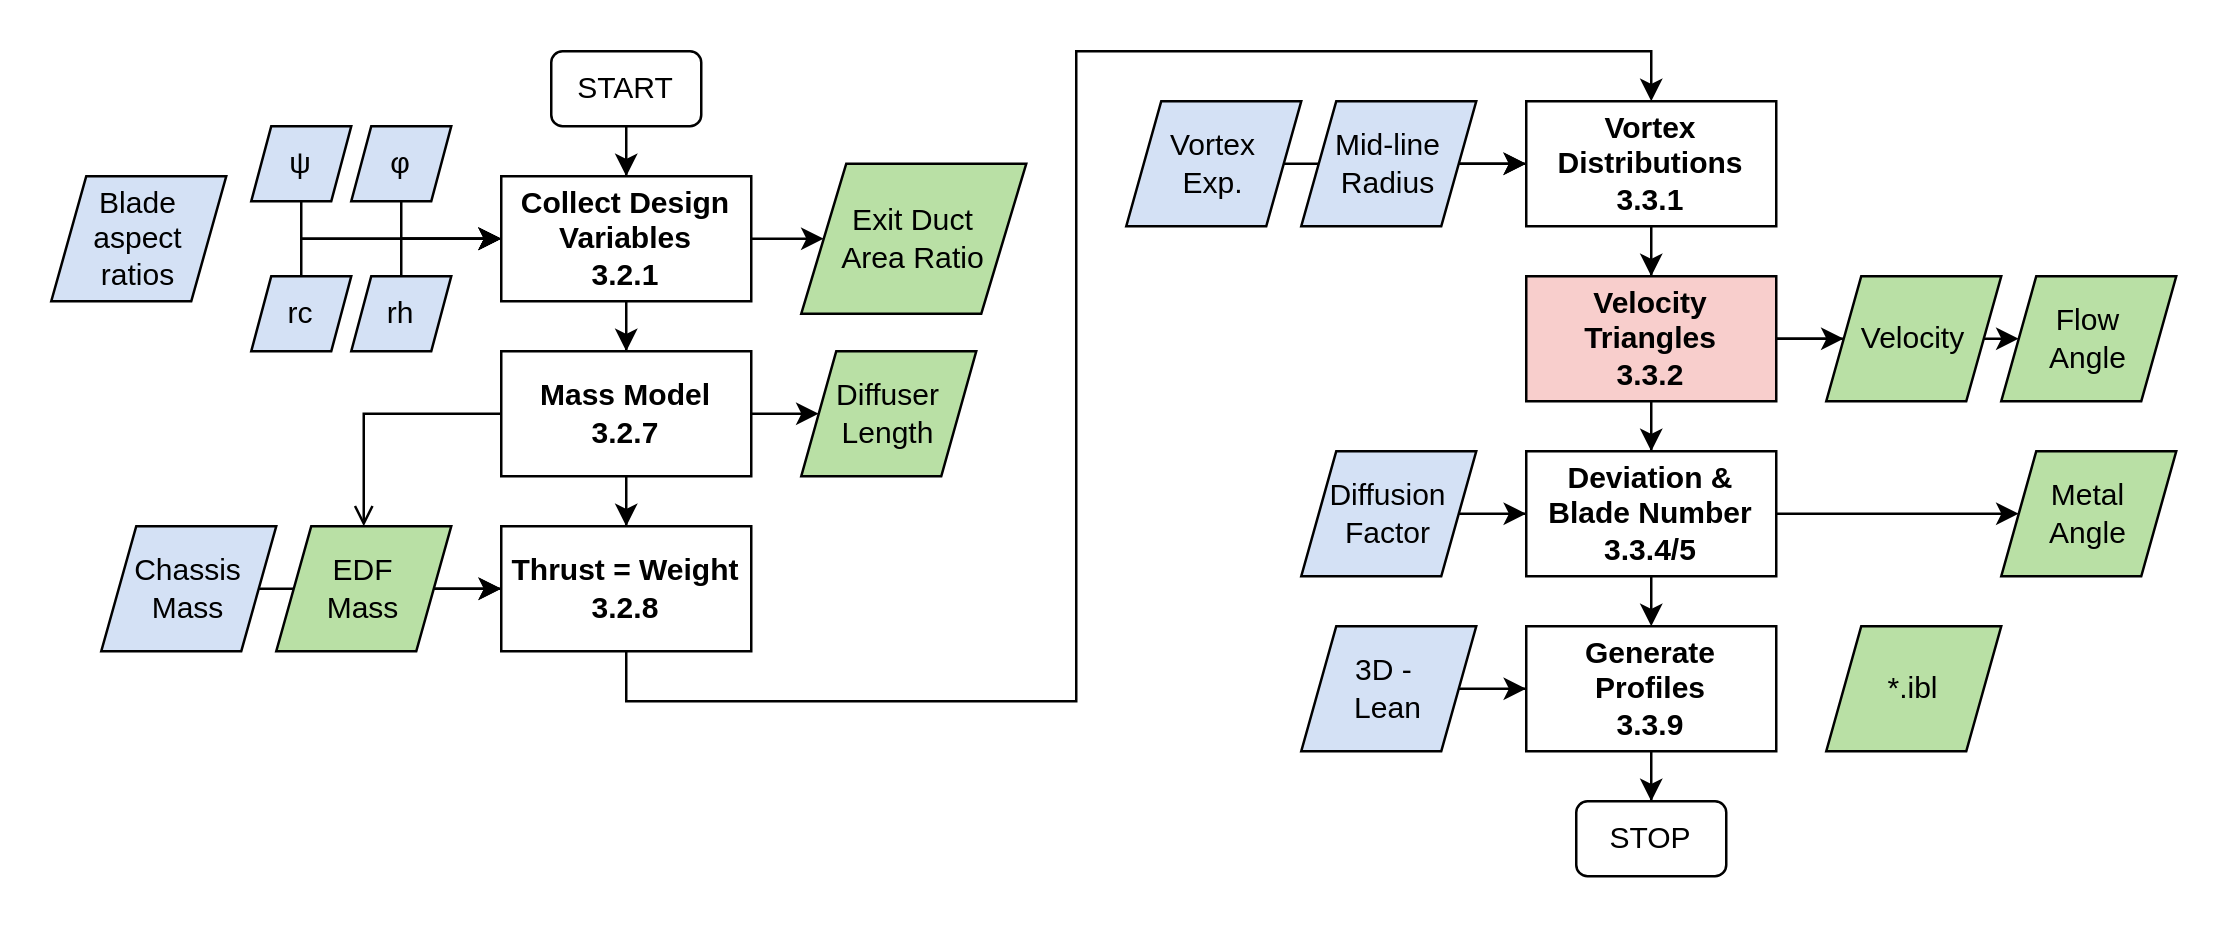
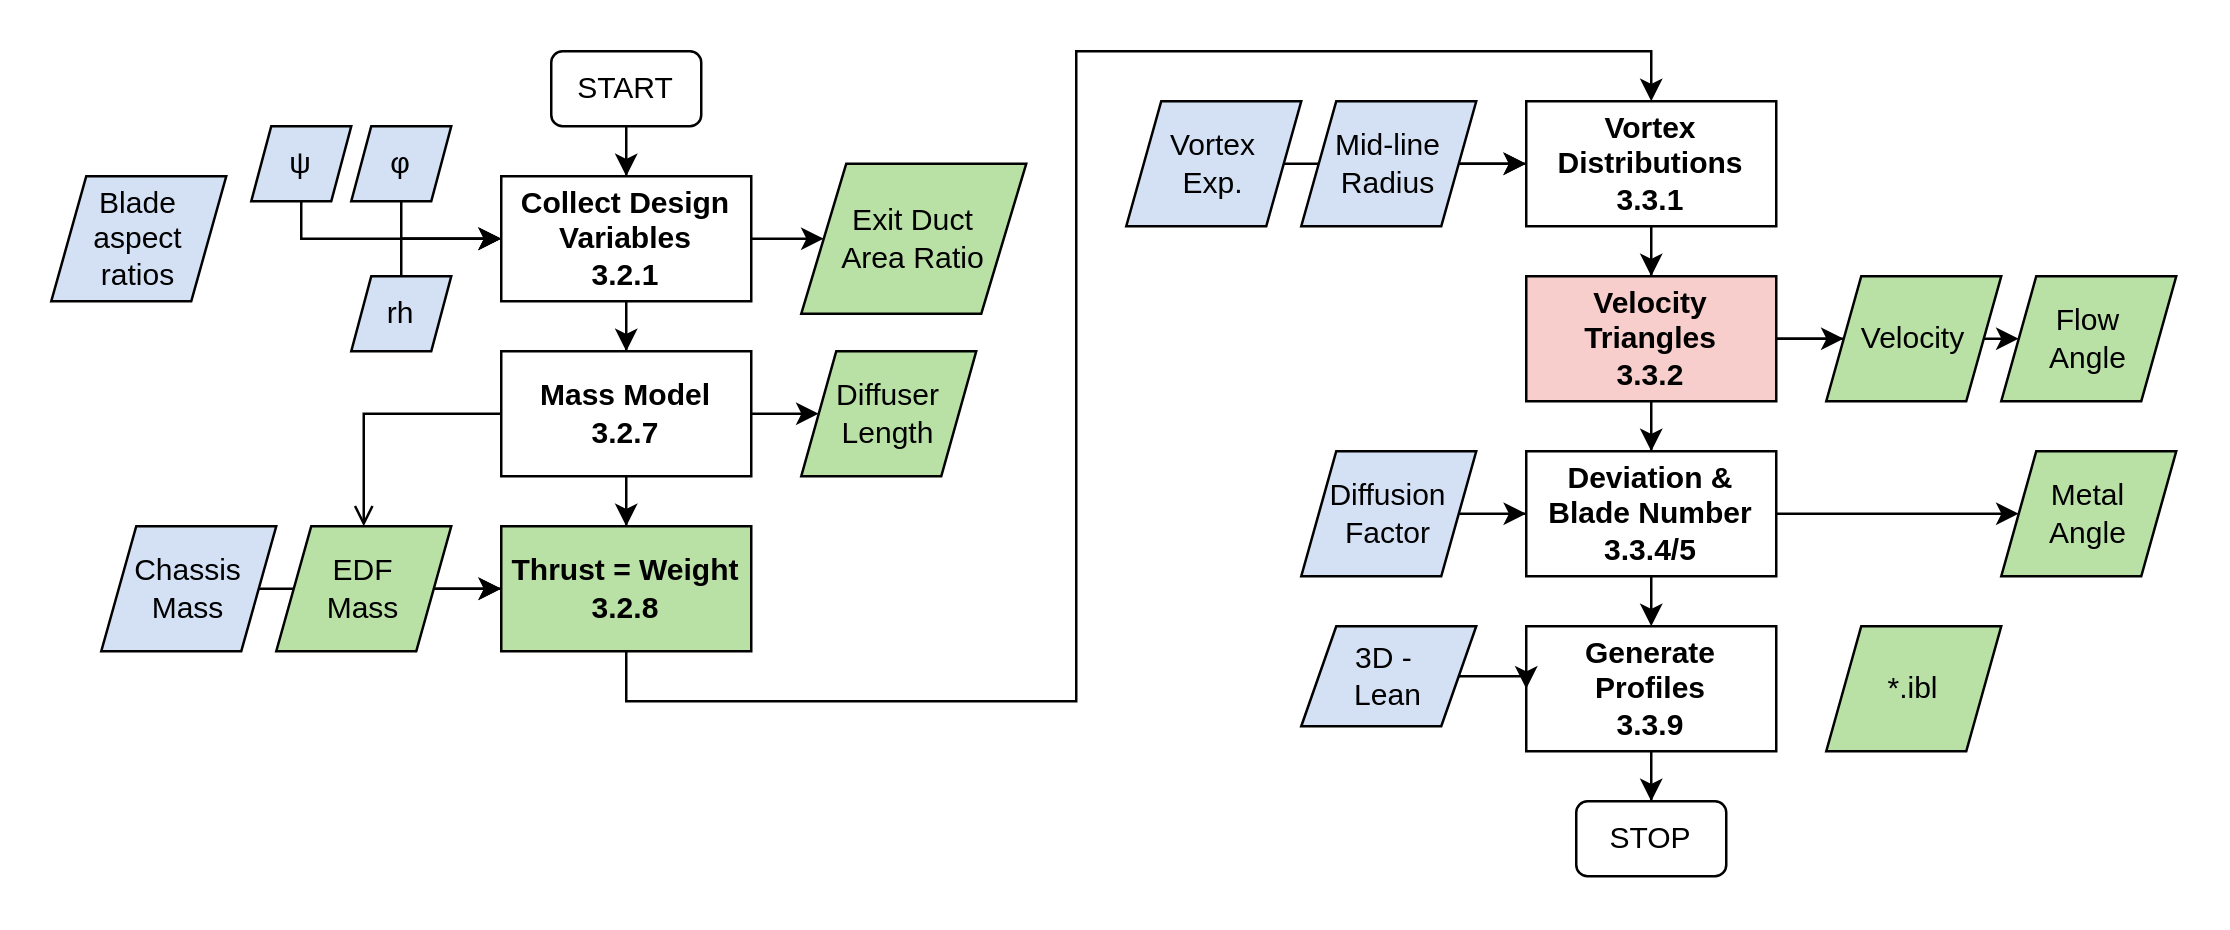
(301, 260) -> none
(301, 314) -> none
(626, 589) -> (626, 589)
(1389, 689) -> (1389, 676)
